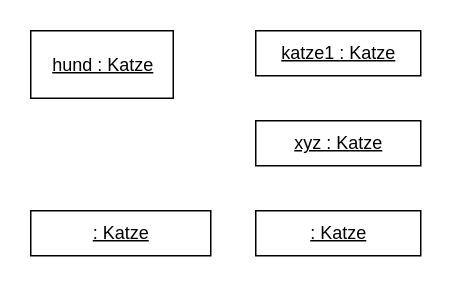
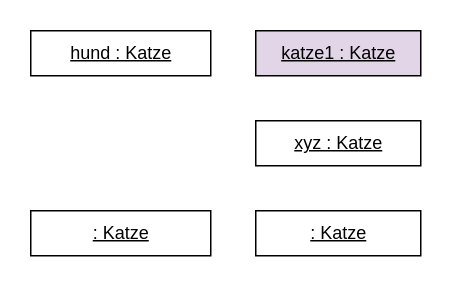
(338, 53) -> (338, 53)
(102, 65) -> (121, 53)
